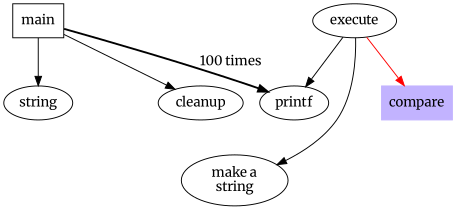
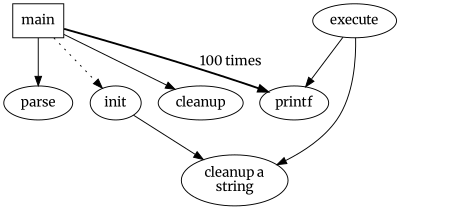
(38, 103) -> (38, 103)
none -> (116, 103)
(417, 103) -> none
(235, 180) -> (235, 180)
